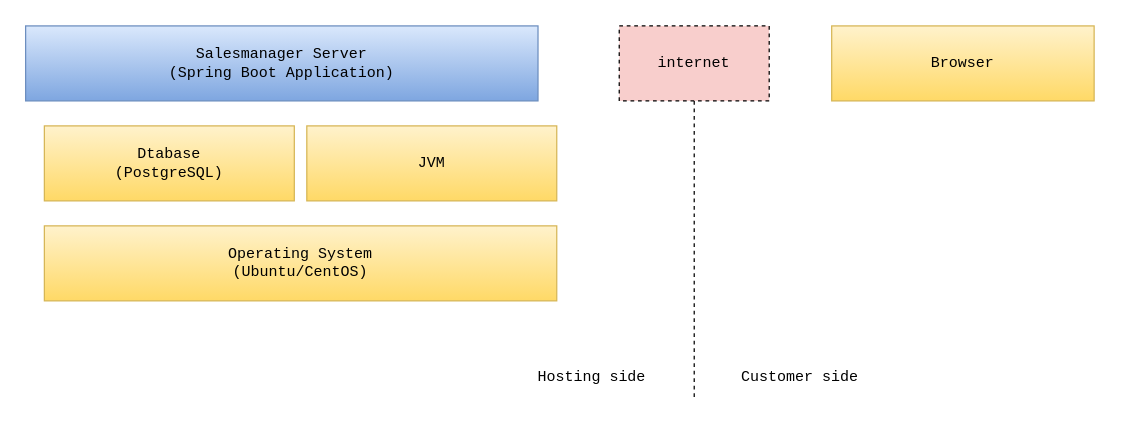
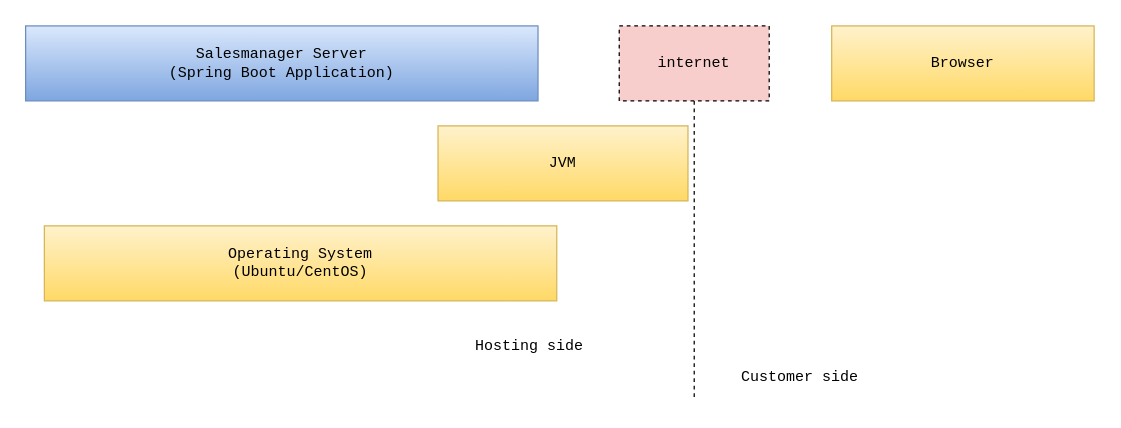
(169, 163) -> none
(432, 163) -> (563, 163)
(598, 378) -> (536, 347)
